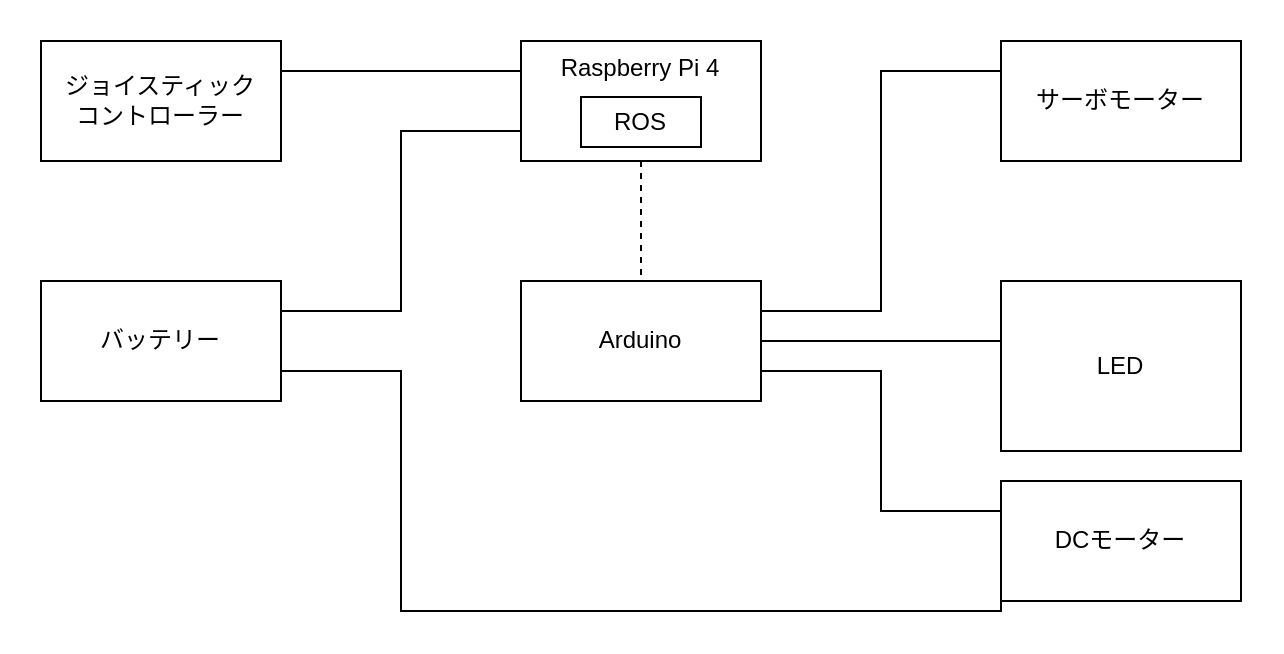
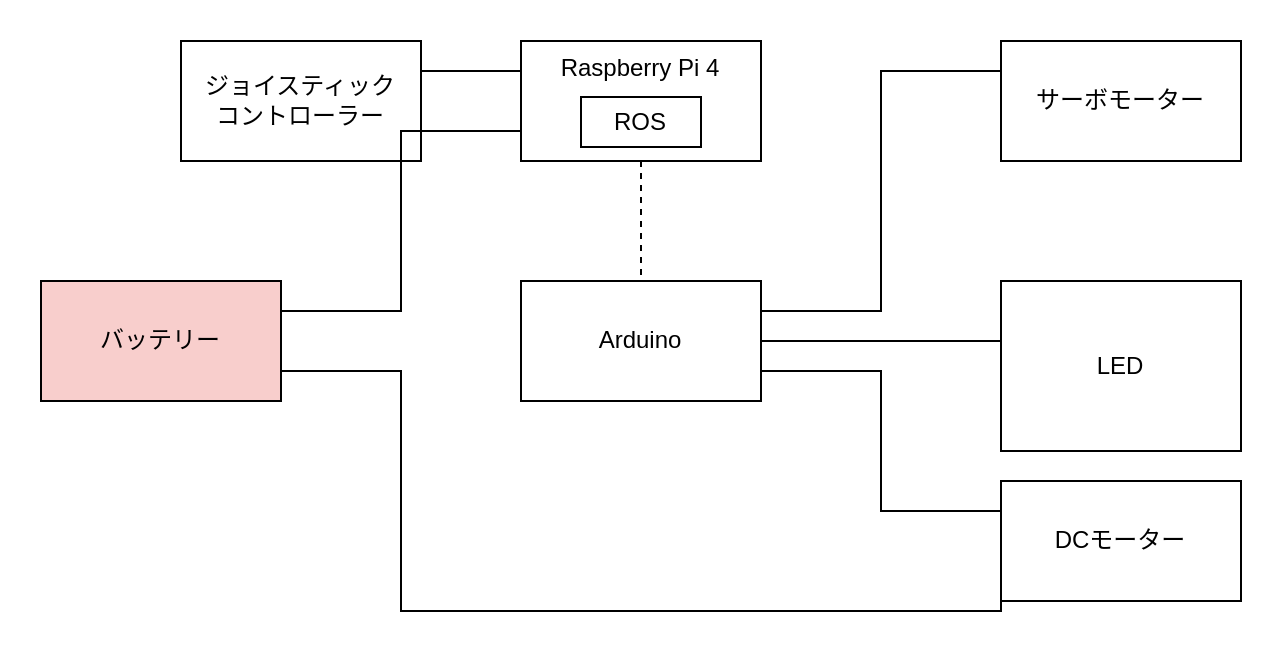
(161, 101) -> (301, 101)
(161, 341) -> (161, 341)
